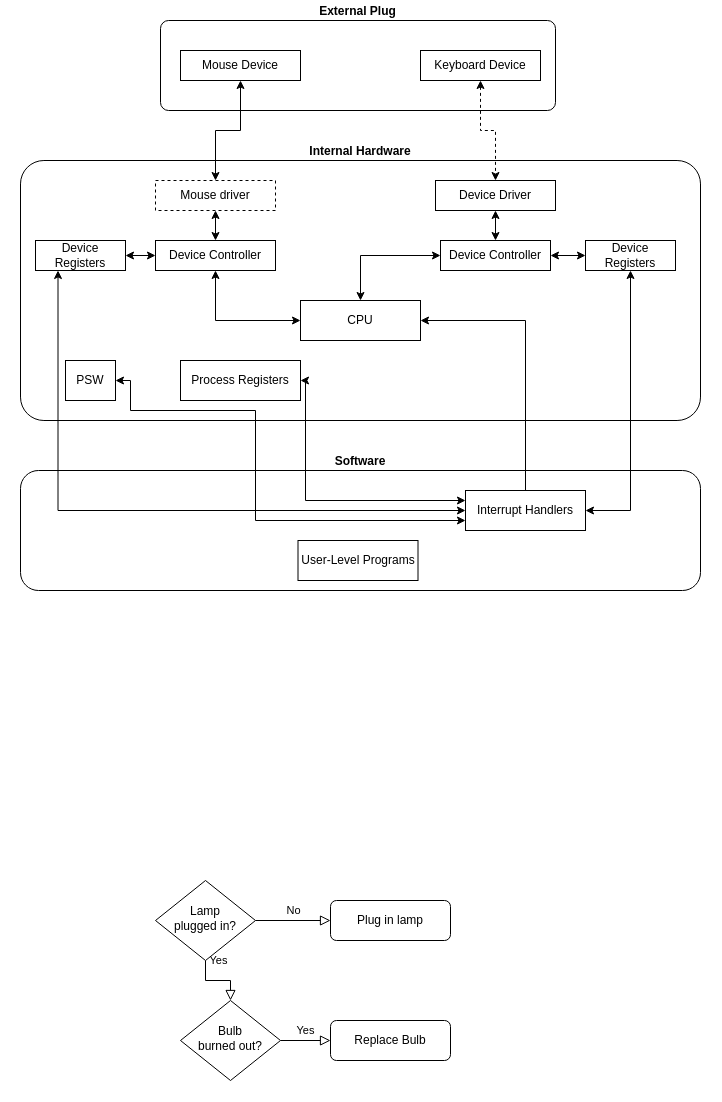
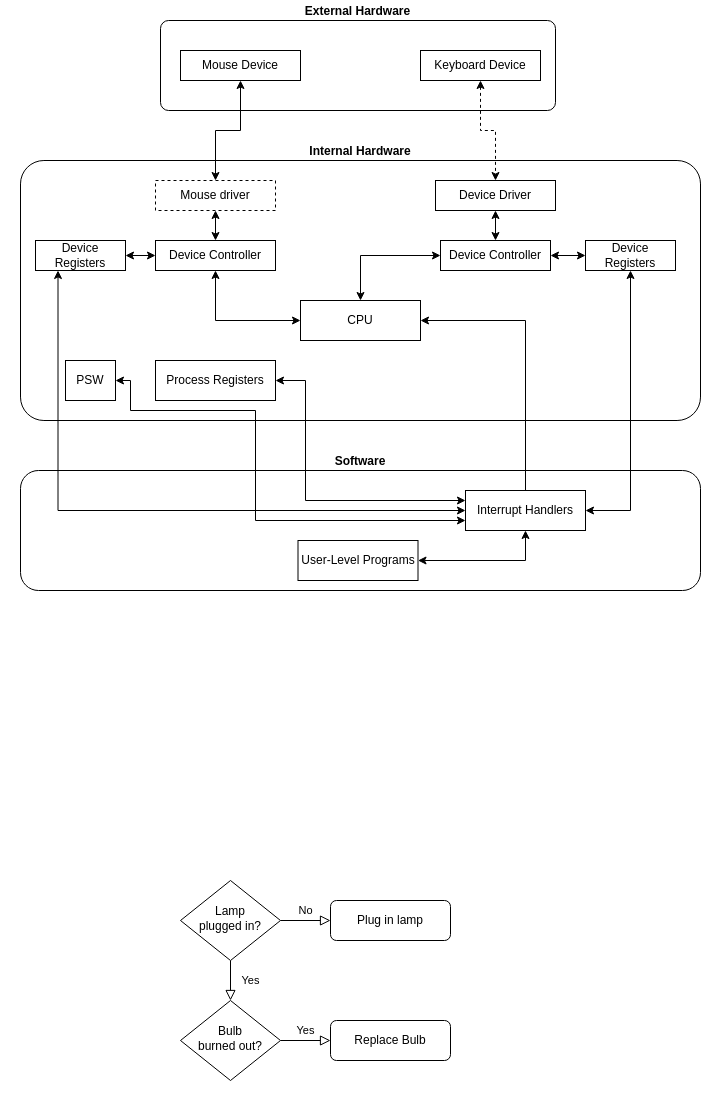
(358, 10) -> (358, 10)
(241, 381) -> (216, 381)
none -> (486, 561)
(206, 921) -> (231, 921)
